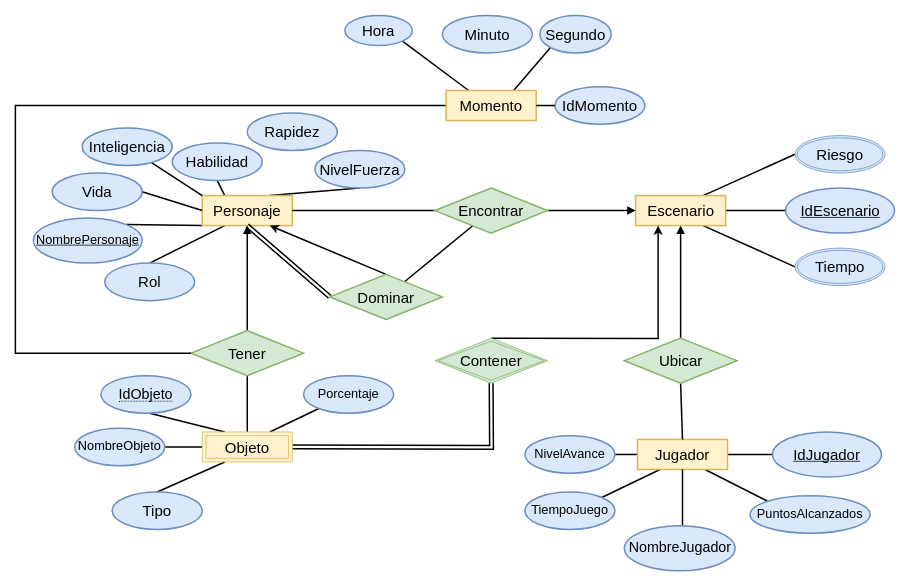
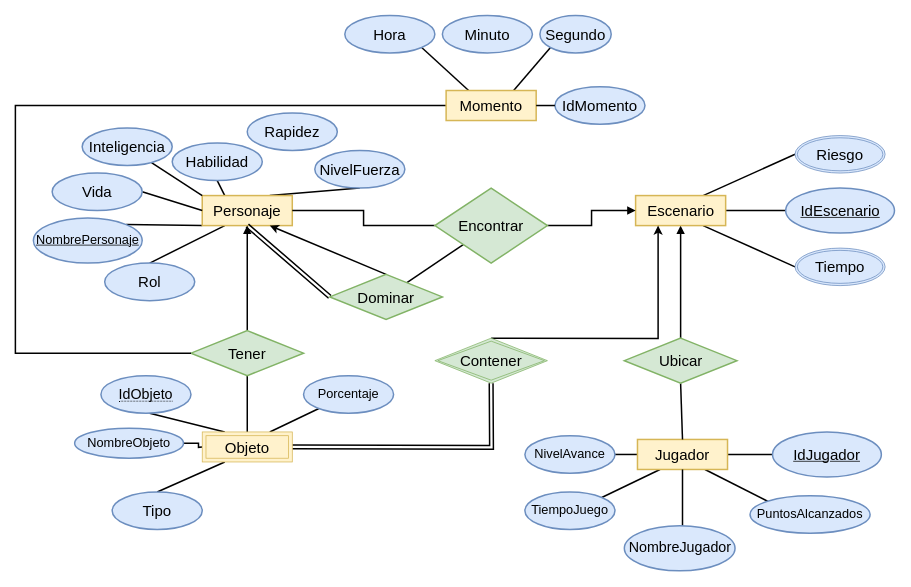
(378, 30) -> (390, 34)
(491, 210) -> (491, 225)
(120, 447) -> (129, 443)
